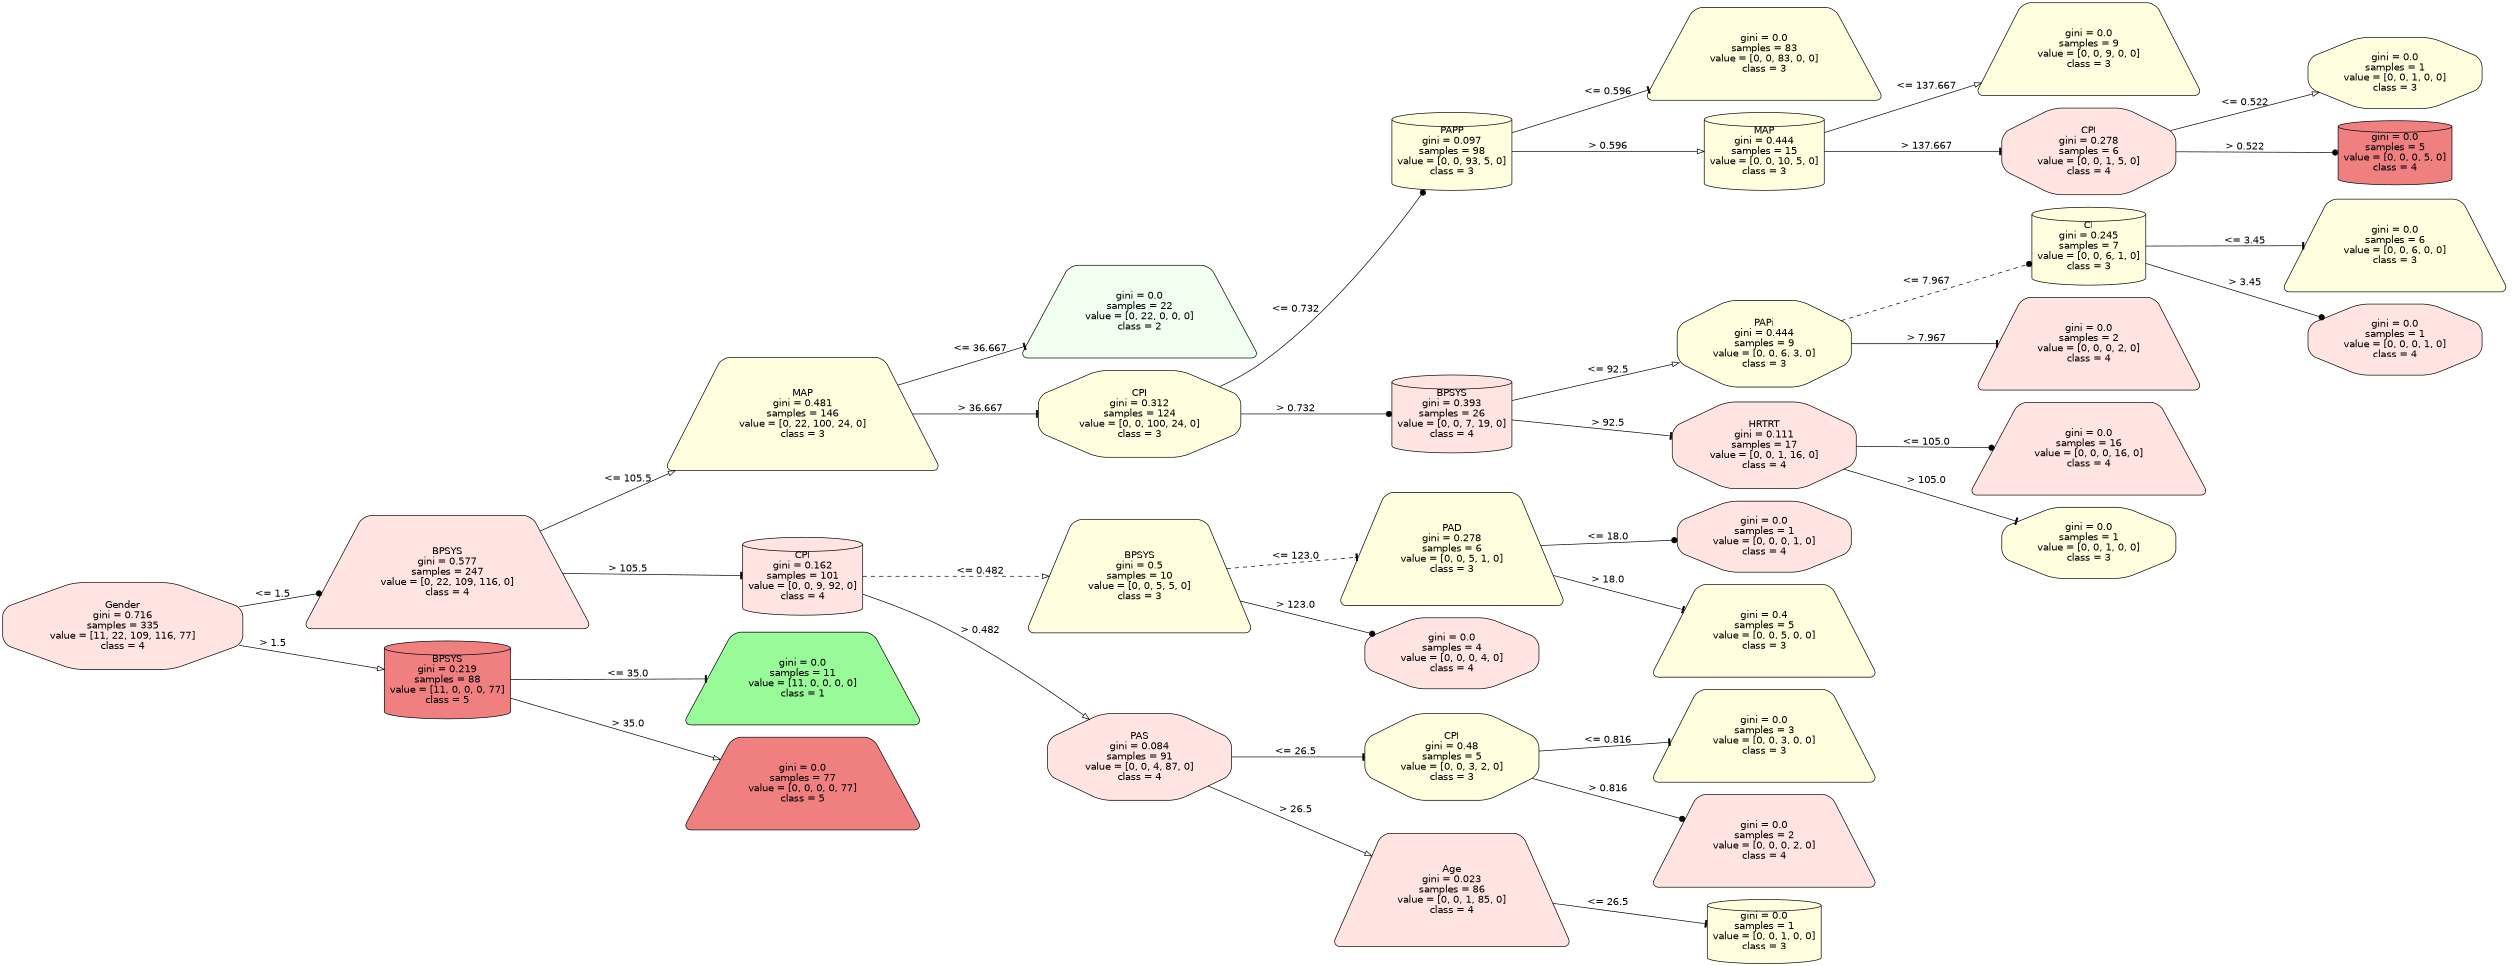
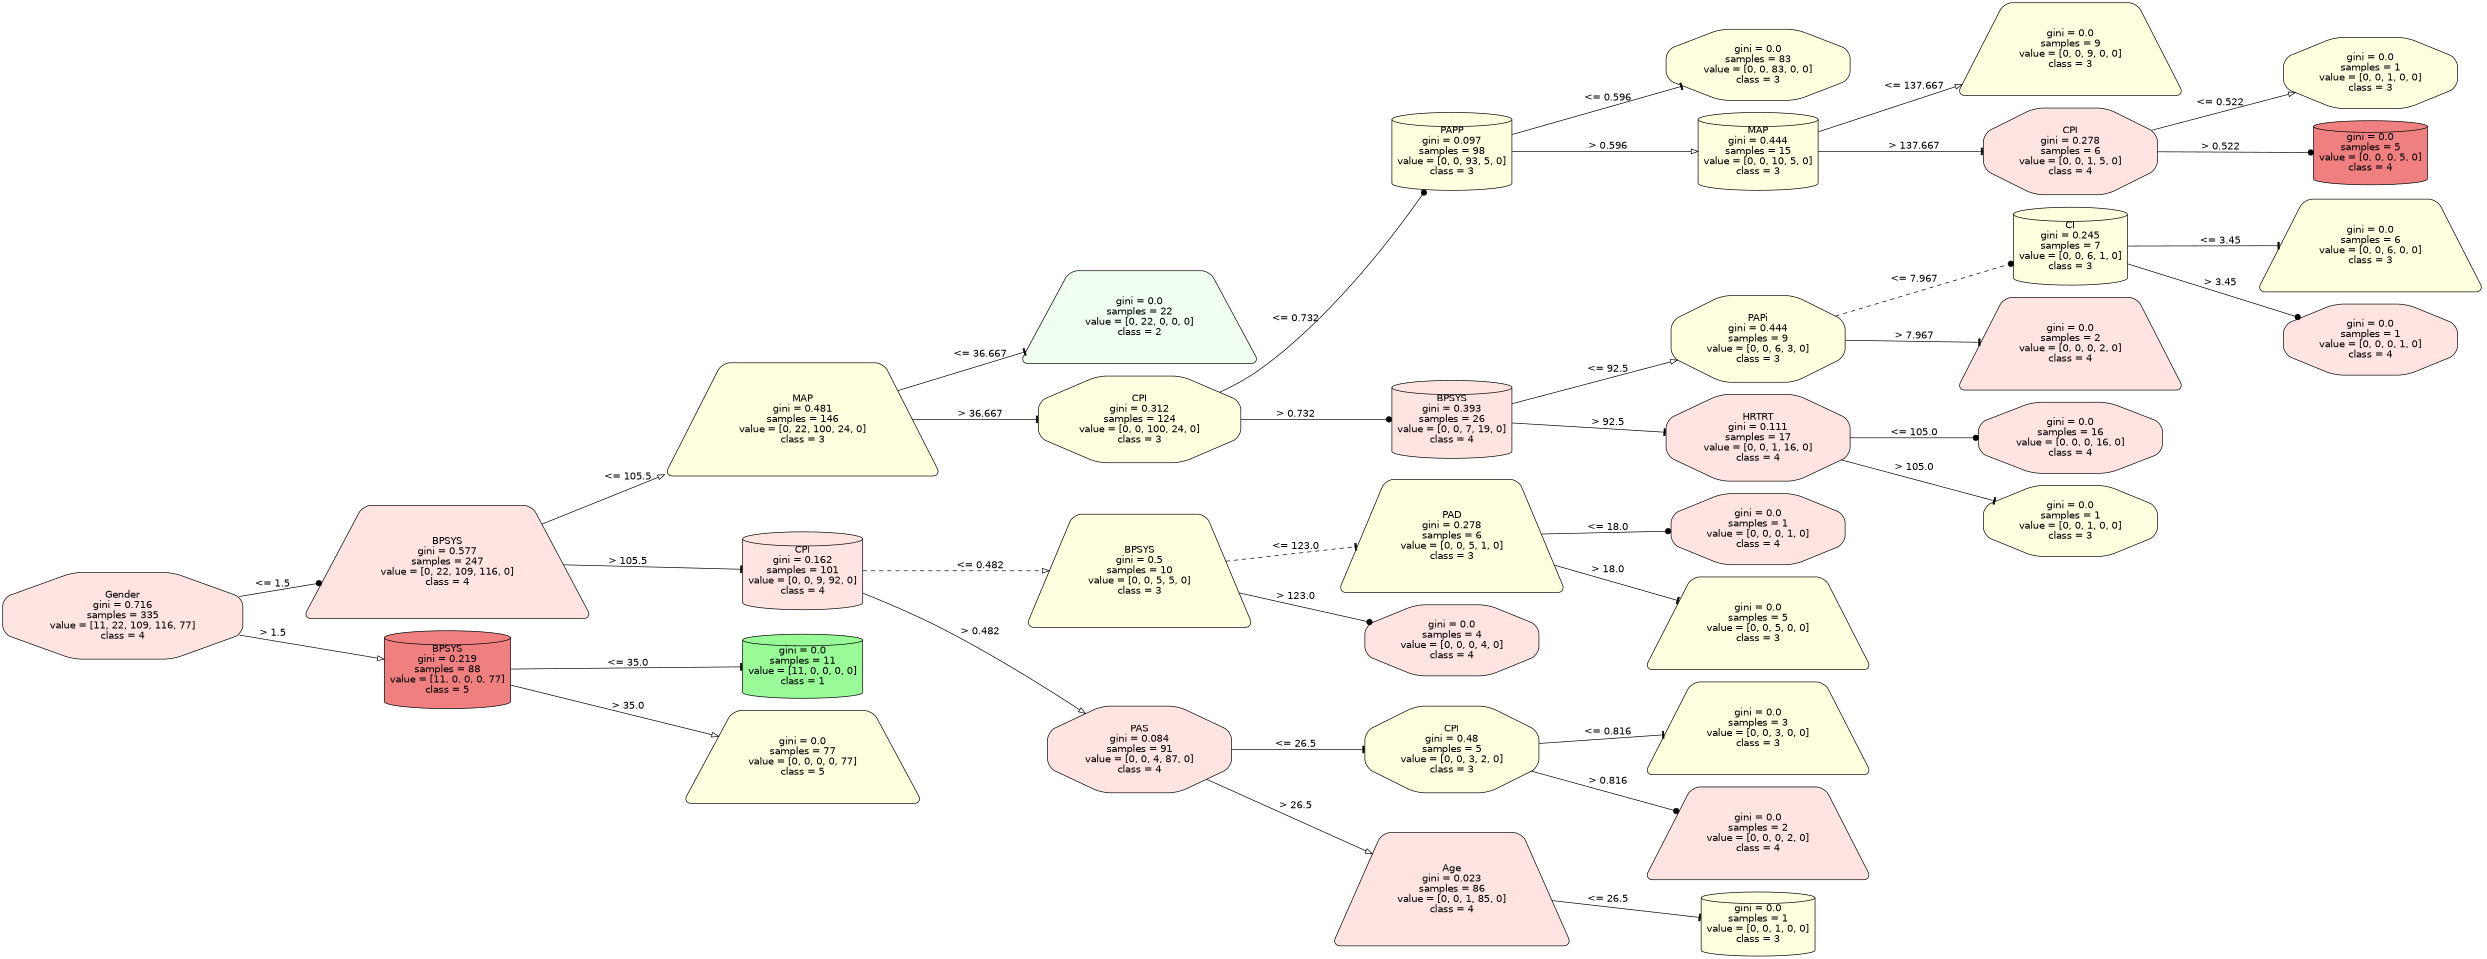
(1764, 54) -> (1758, 65)
(2089, 449) -> (2070, 438)
(1764, 631) -> (1758, 623)
(803, 679) -> (803, 666)
(803, 784) -> (803, 757)
